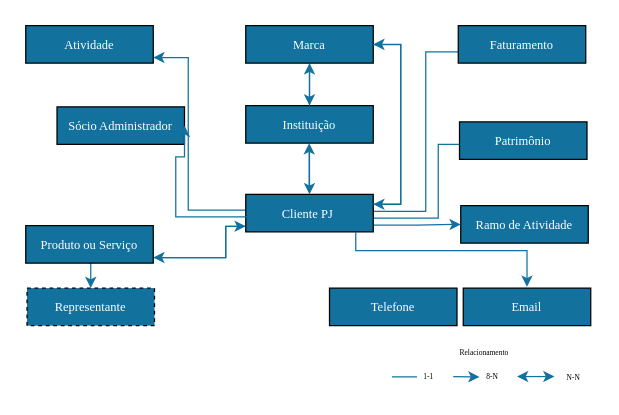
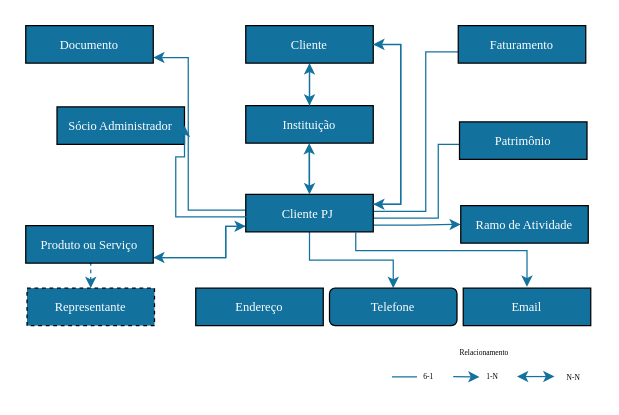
(89, 44) -> (89, 44)
(309, 44) -> (309, 44)
none -> (347, 260)
(91, 271) -> (91, 271)
none -> (259, 307)
(393, 307) -> (393, 307)
(429, 374) -> (429, 374)
(493, 374) -> (493, 374)
